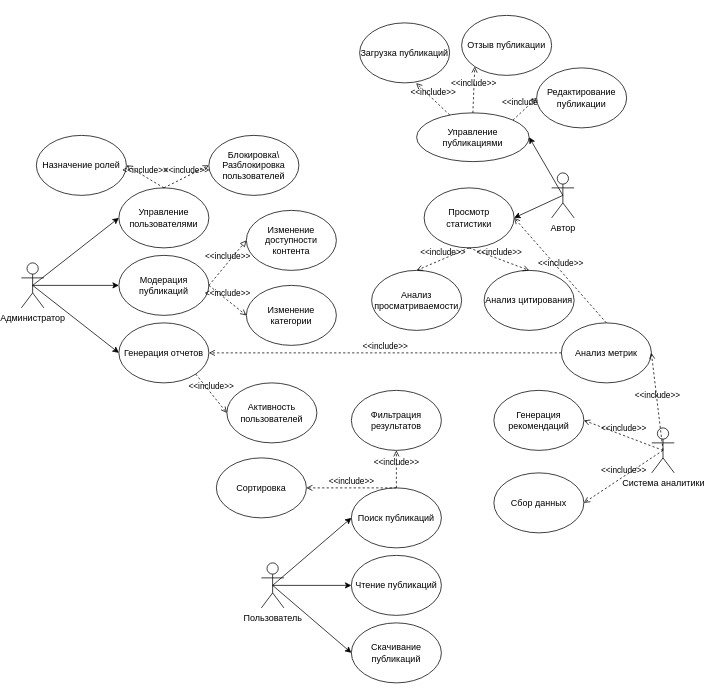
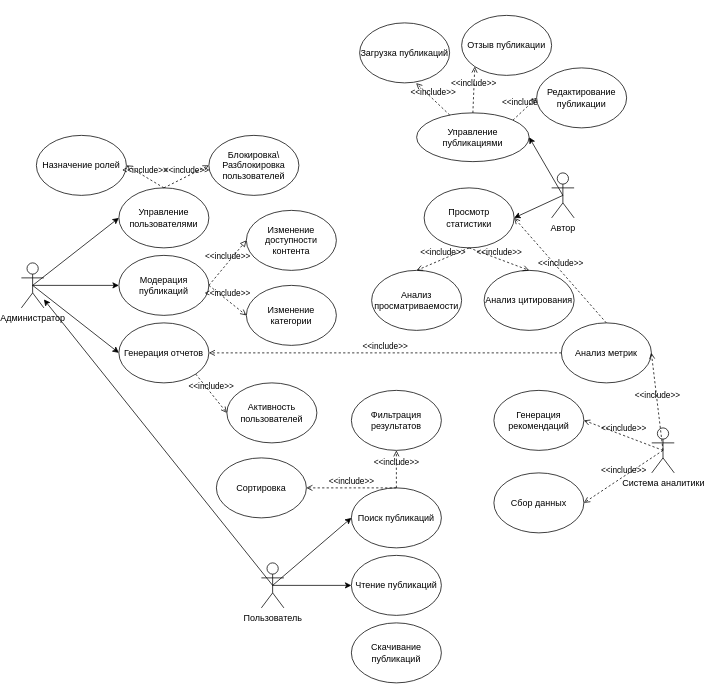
(312, 620) -> (159, 443)
